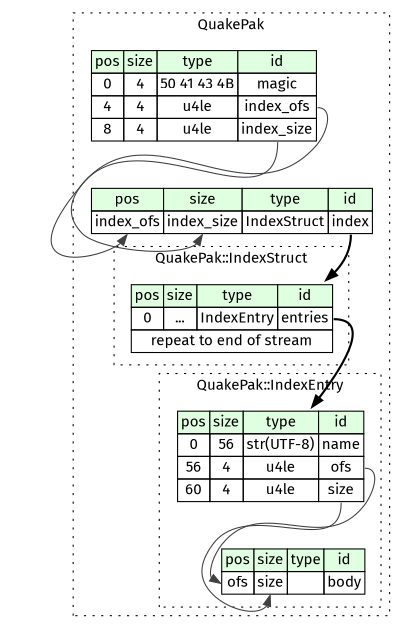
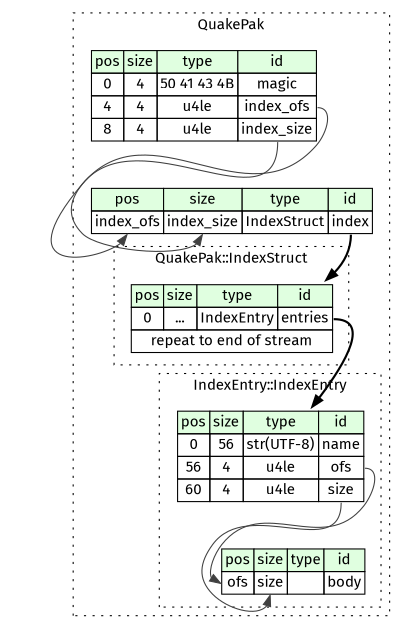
(270, 386) -> (270, 386)
